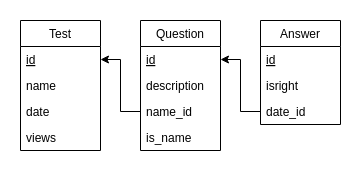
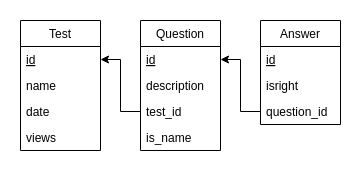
(168, 112) -> (168, 112)
(288, 112) -> (300, 112)
